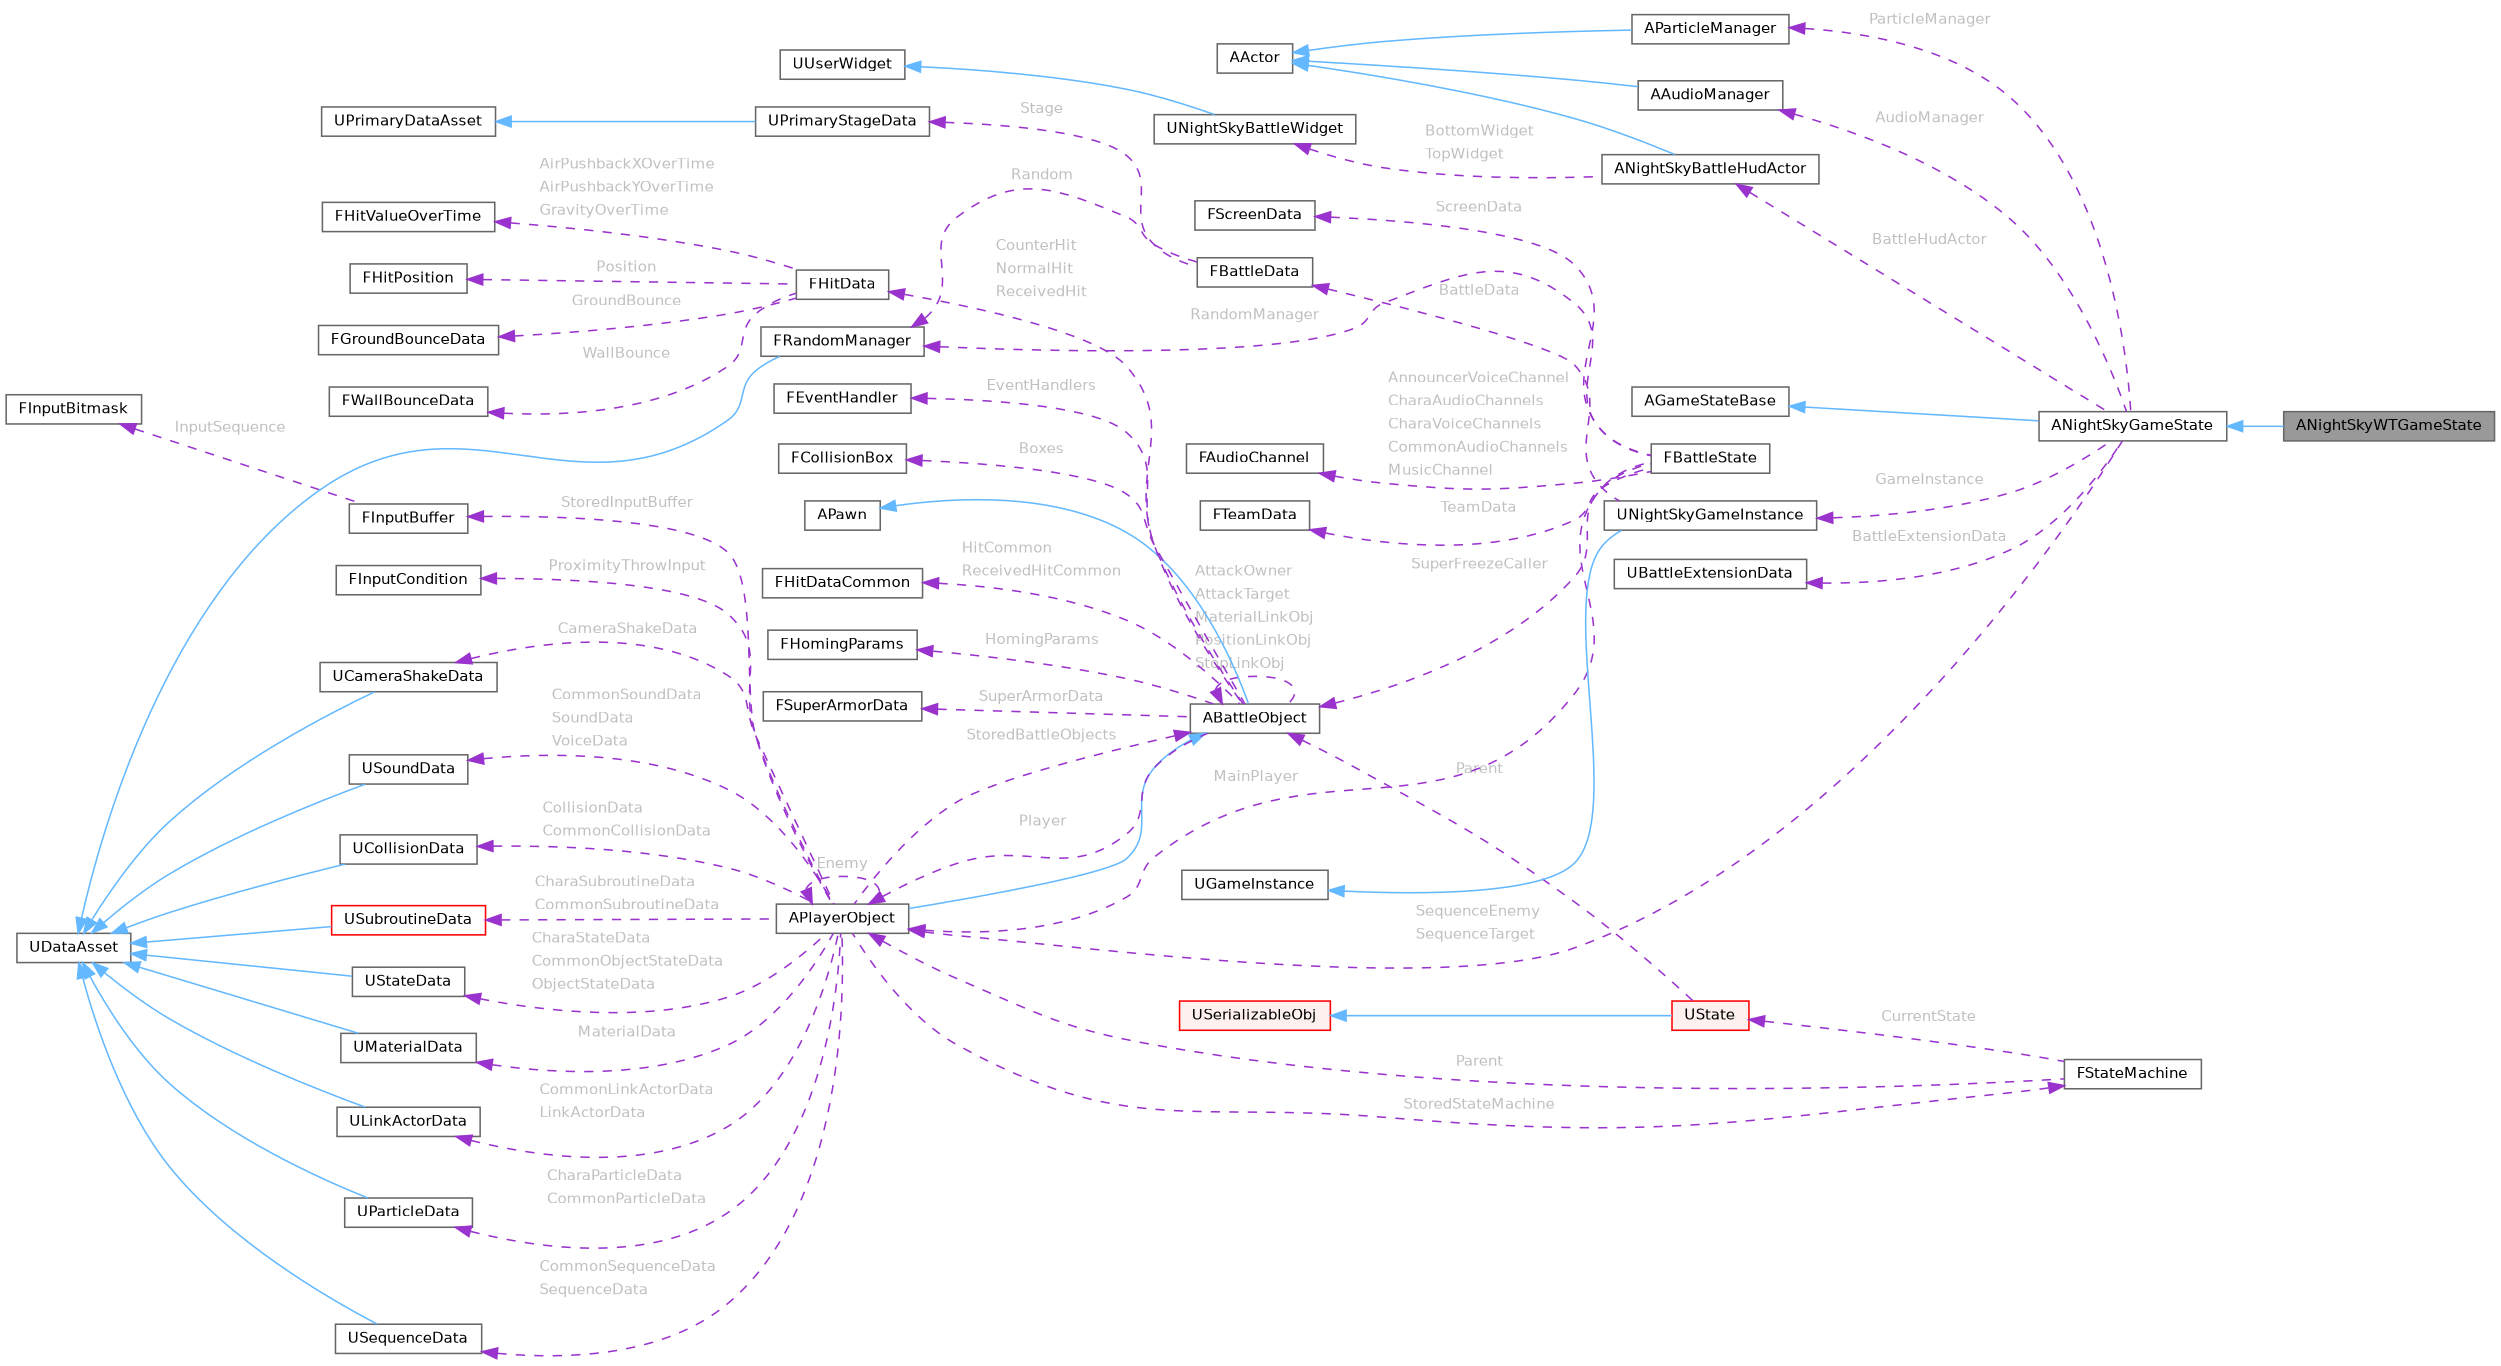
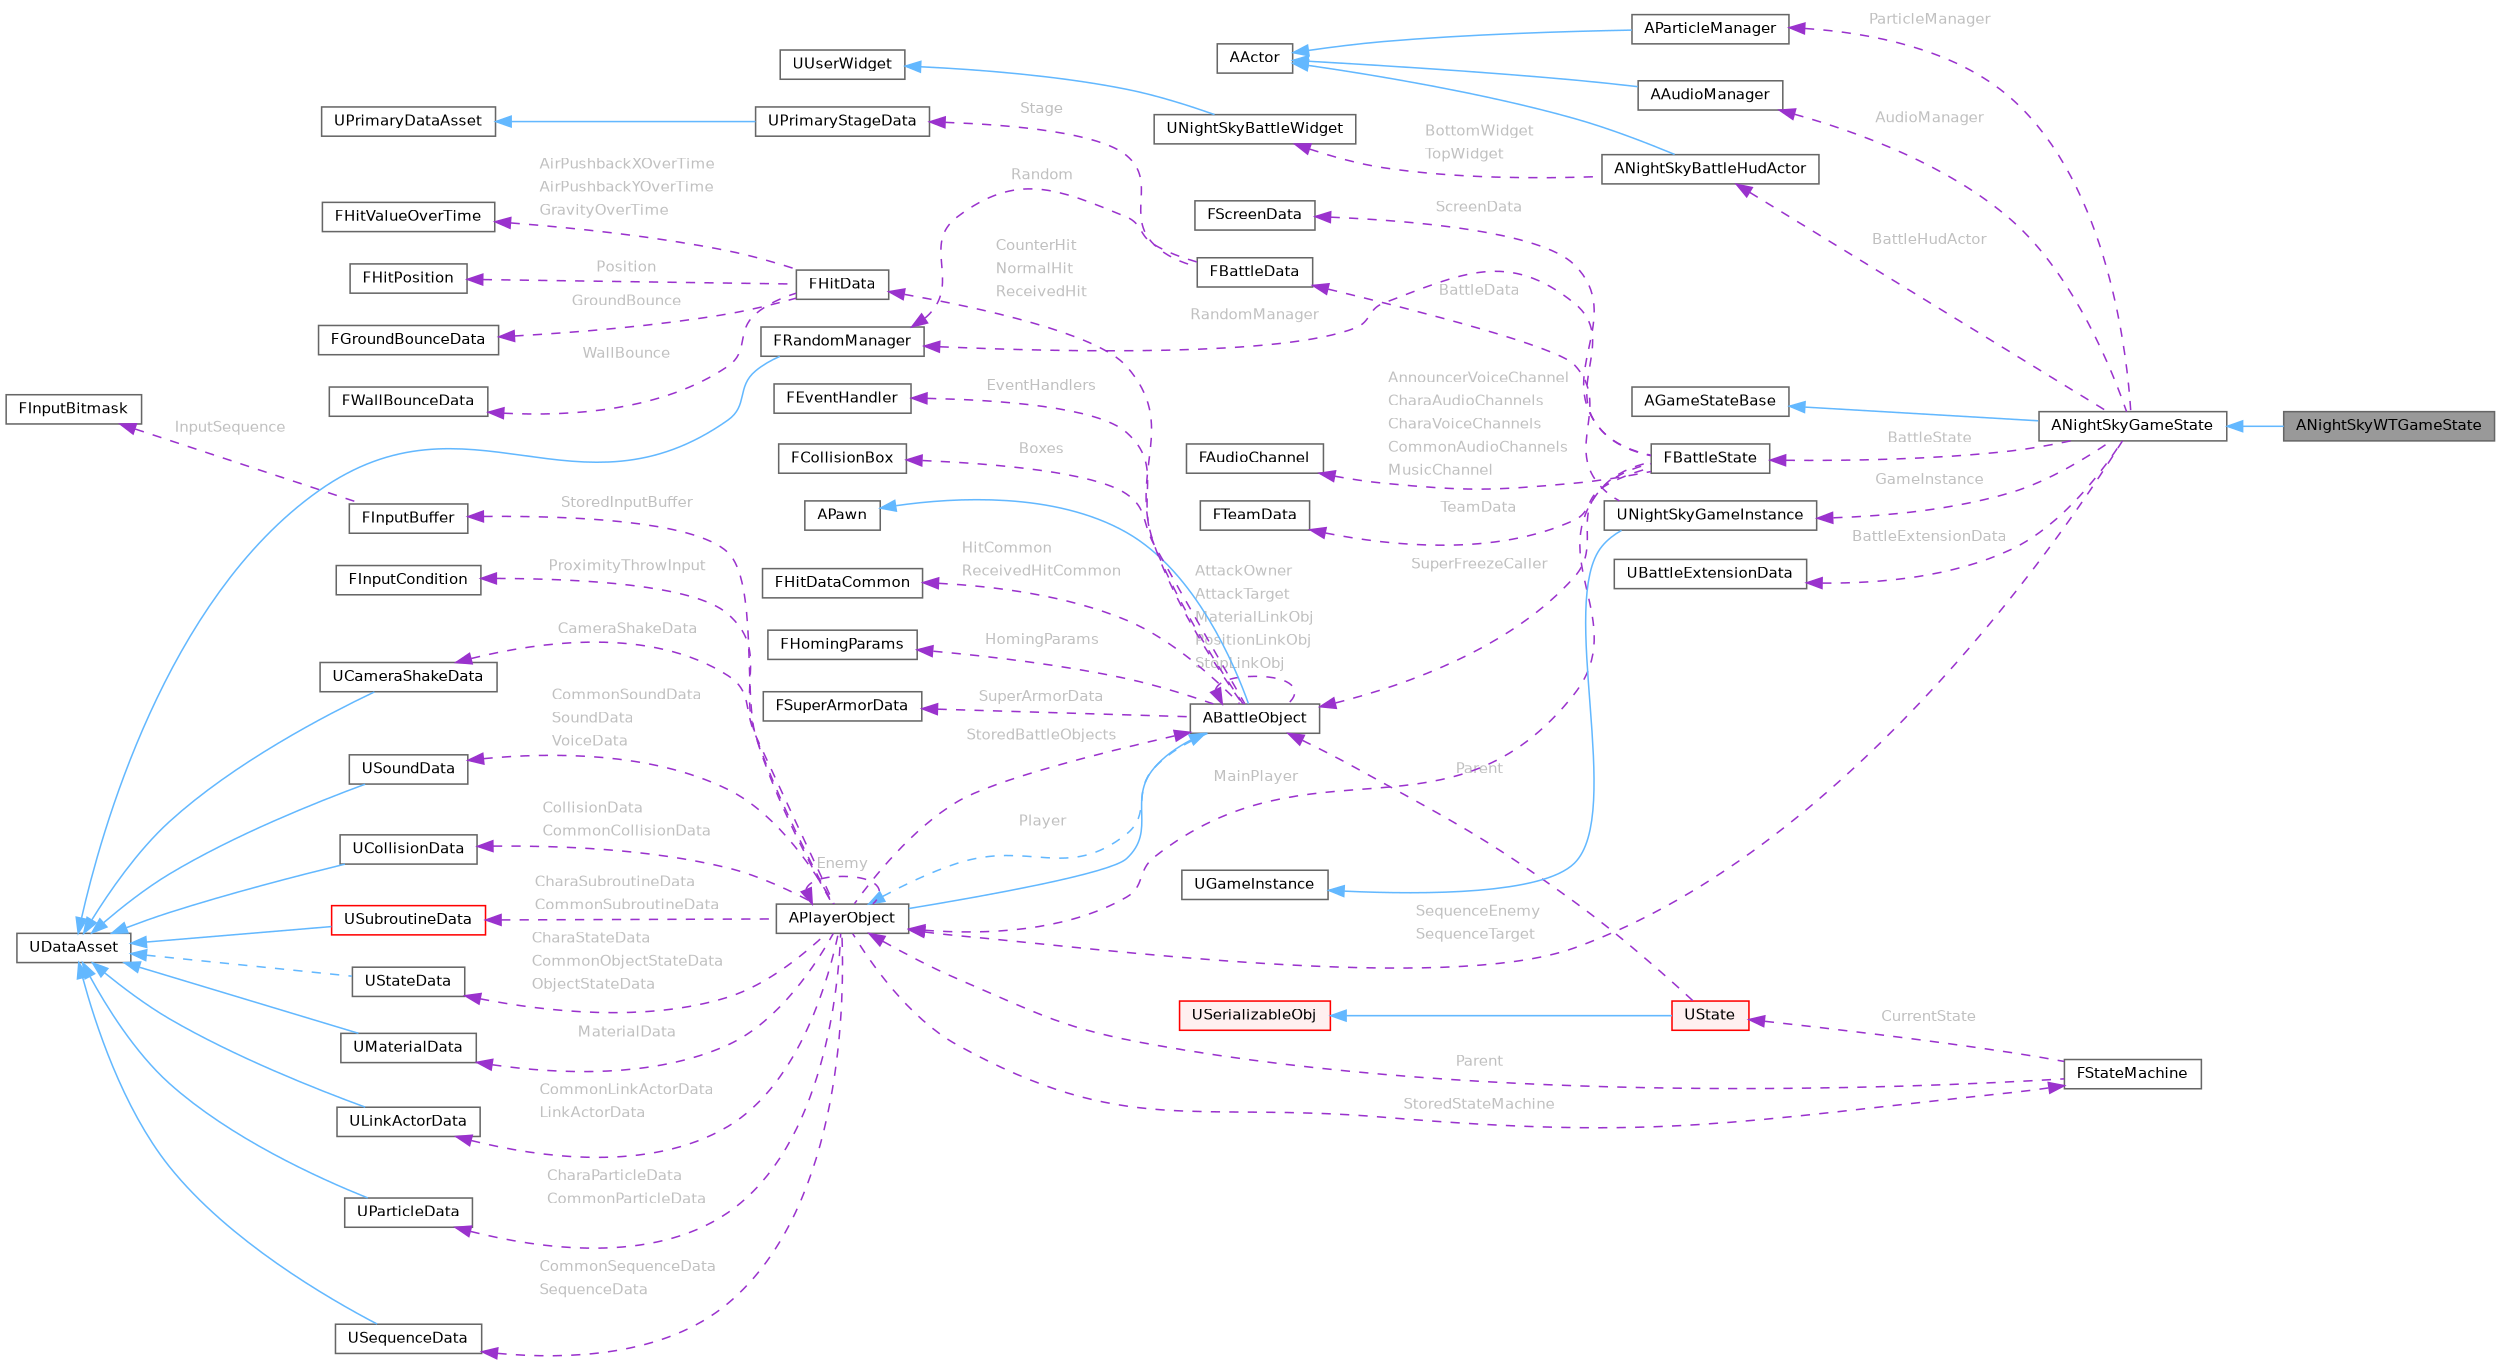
none -> (1929, 458)
(1072, 857) -> (1072, 857)
(249, 966) -> (249, 966)
